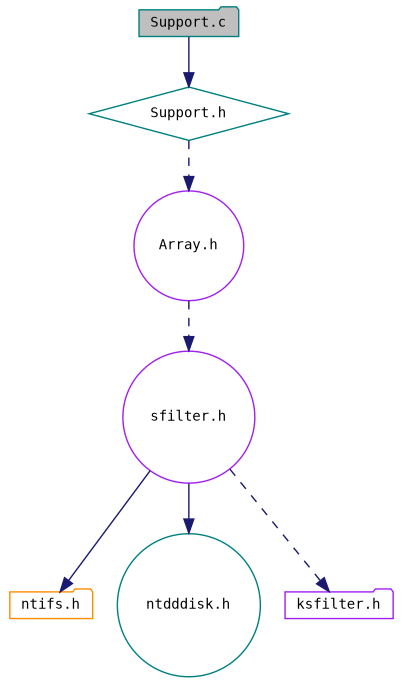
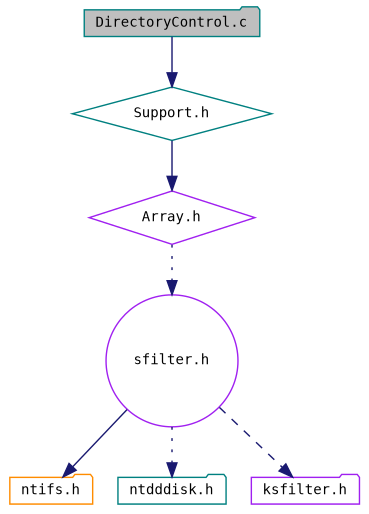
(189, 23) -> (172, 23)
(189, 158) -> (172, 158)
(189, 246) -> (172, 218)
(189, 319) -> (172, 263)
(189, 501) -> (172, 445)
(189, 605) -> (172, 491)
